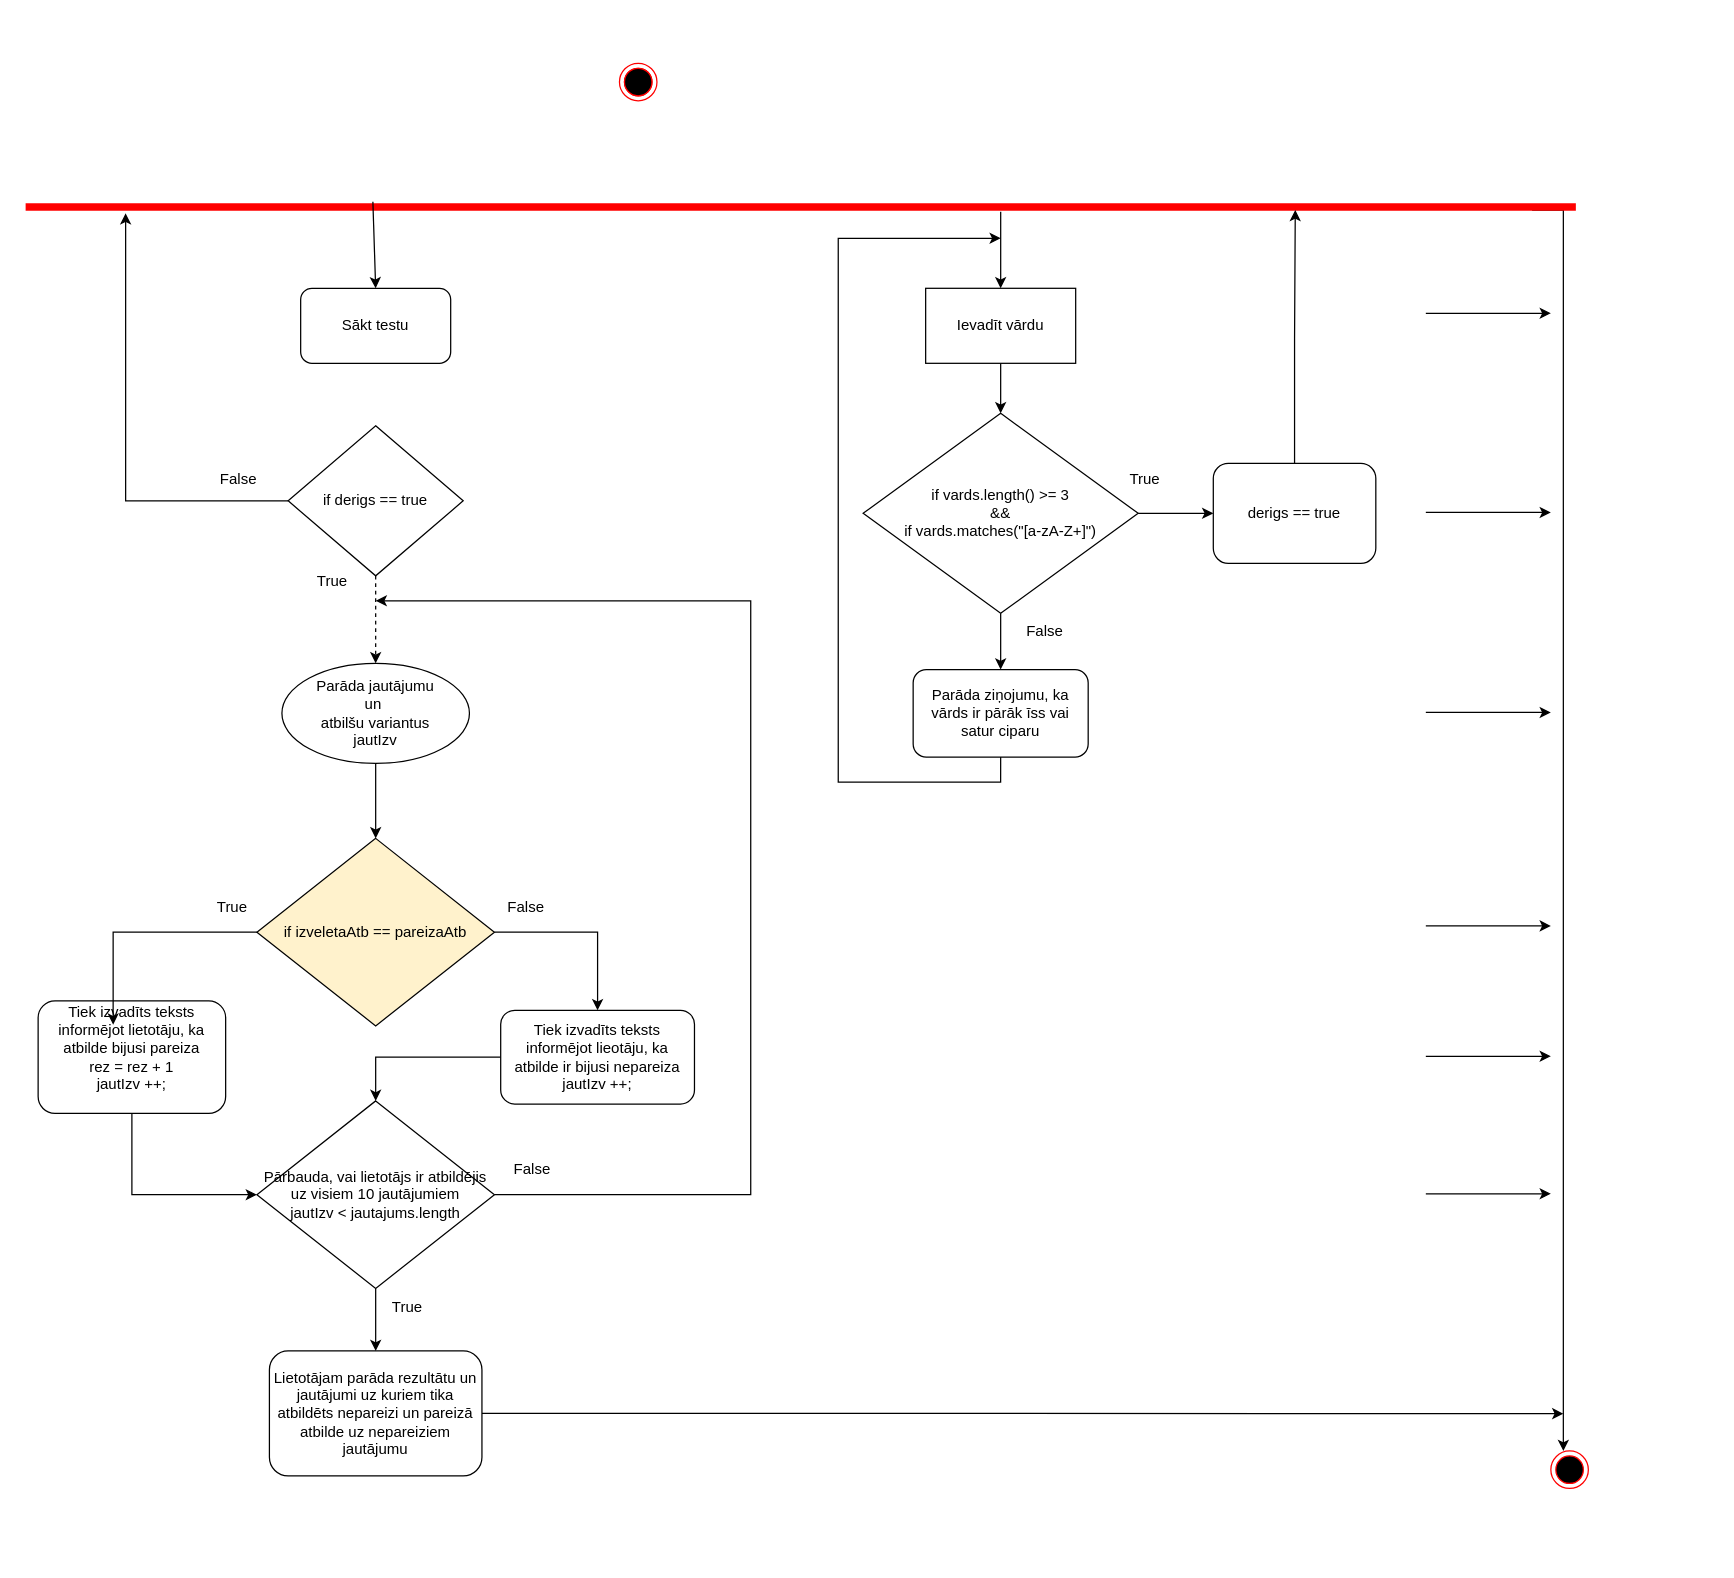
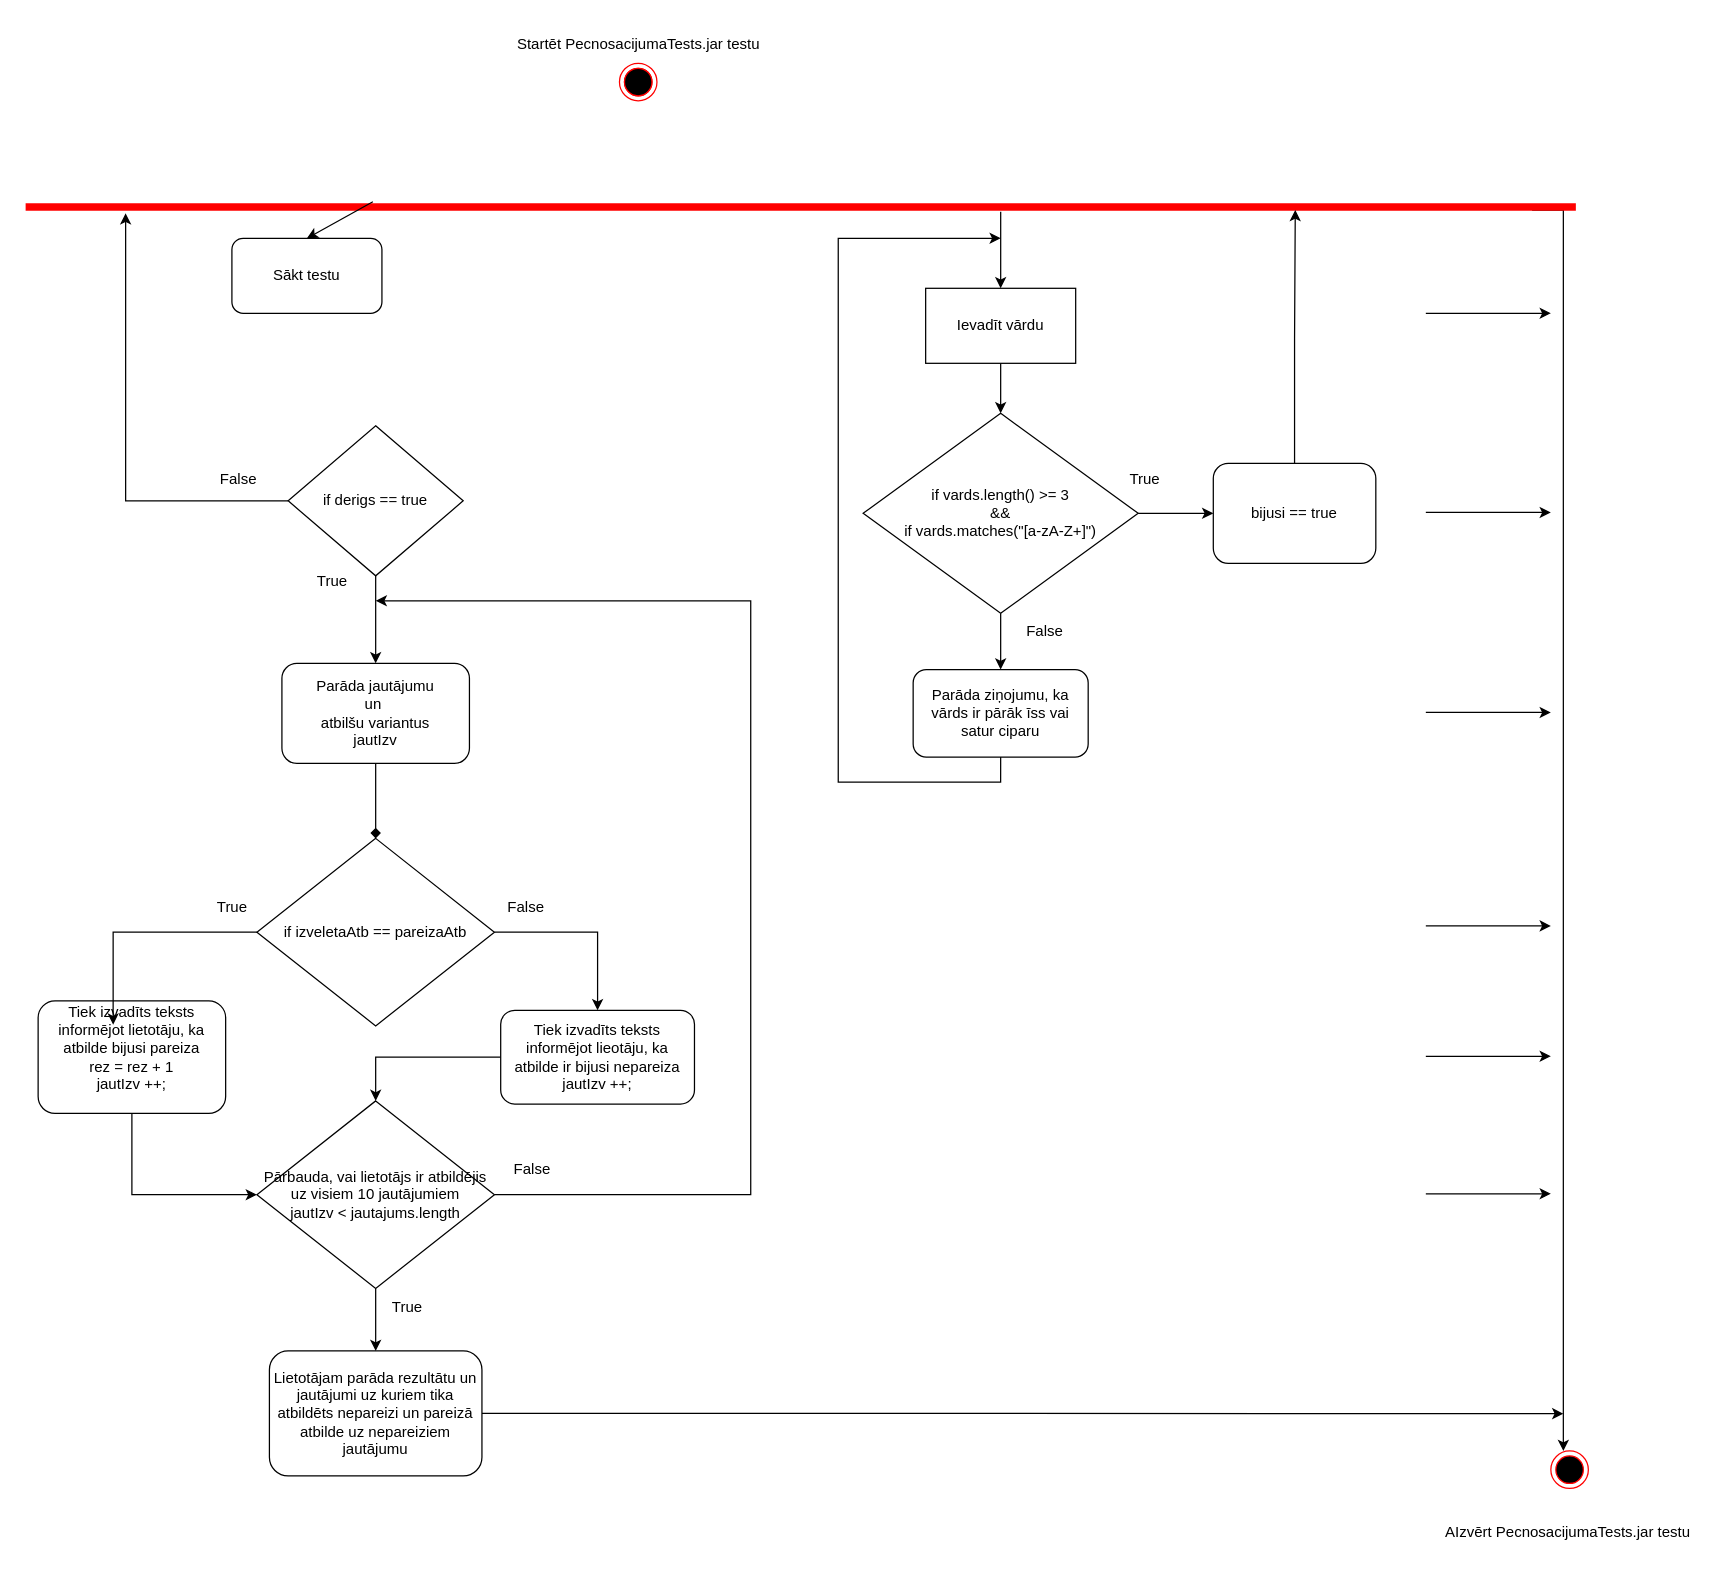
none -> (638, 44)
(376, 326) -> (307, 276)
(1294, 513) -> (1294, 513)
(376, 615) -> (376, 615)
(376, 713) -> (376, 713)
(376, 828) -> (376, 827)
(376, 932) -> (376, 932)
none -> (1569, 1532)
